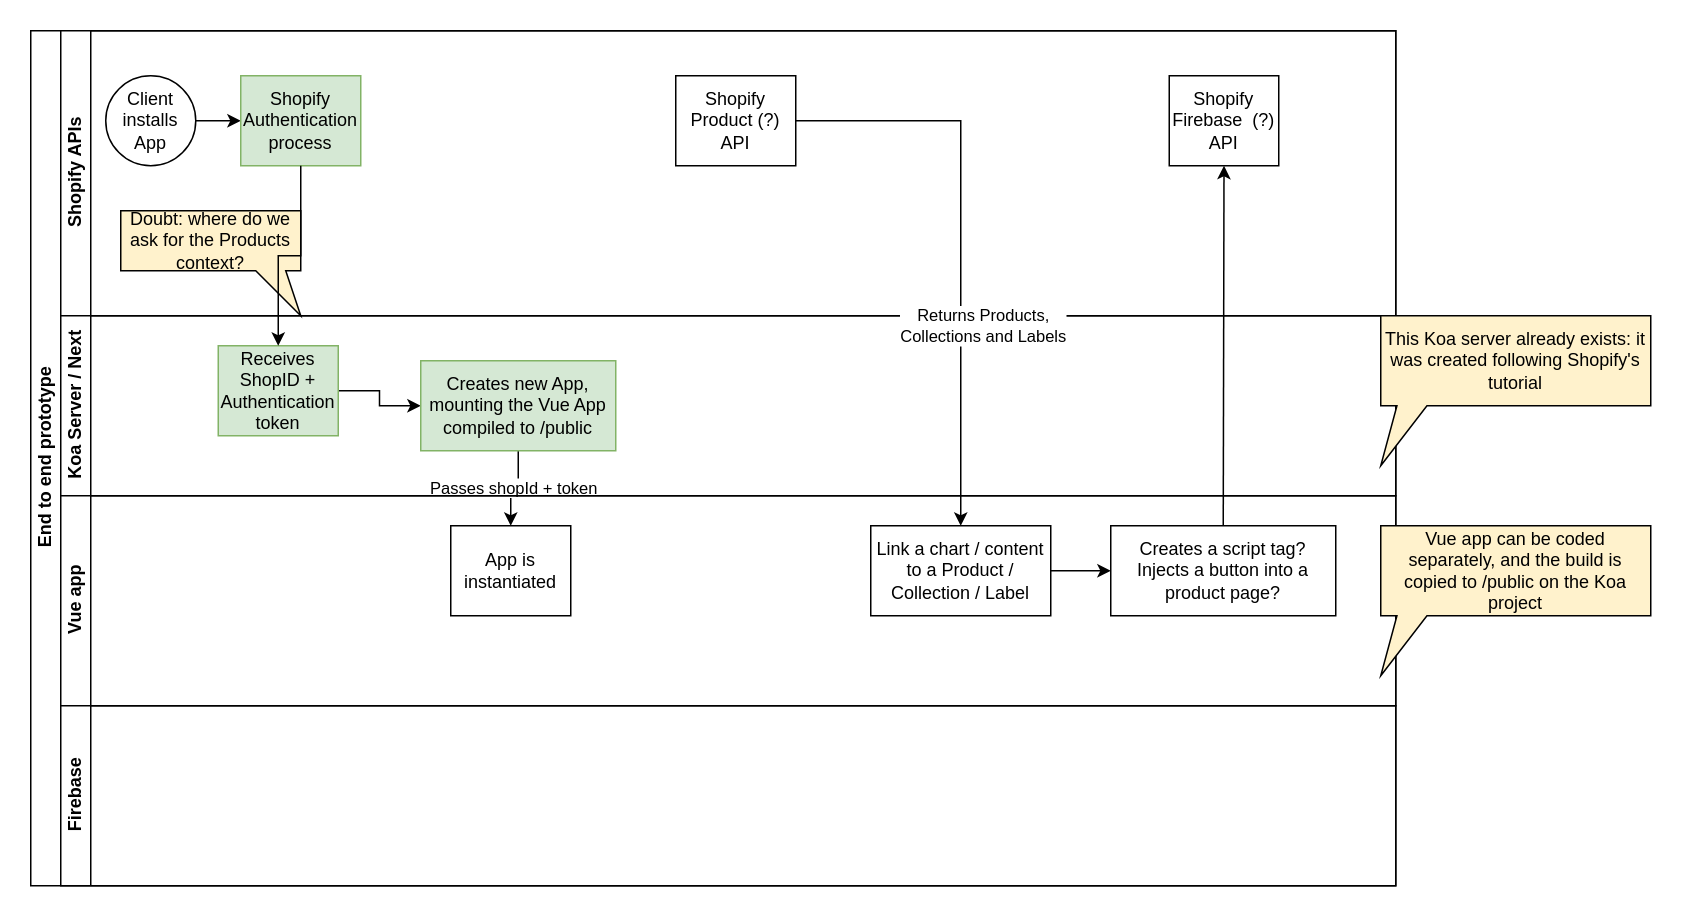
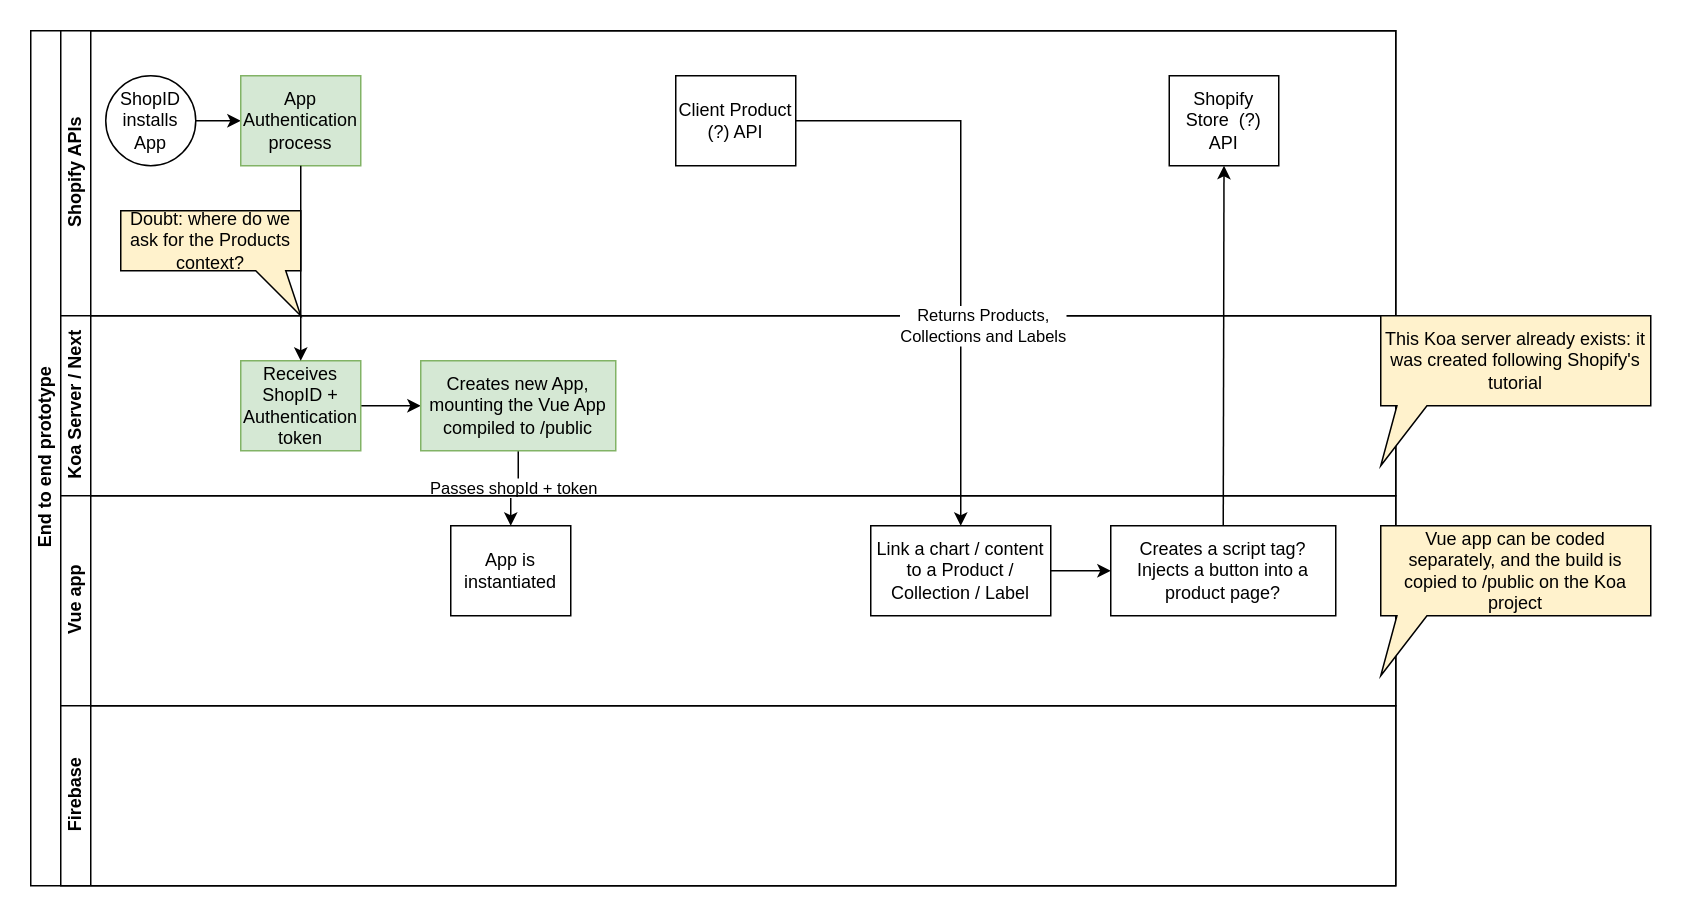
(151, 121) -> (151, 121)
(301, 121) -> (301, 121)
(736, 121) -> (736, 121)
(1224, 121) -> (1224, 121)
(278, 391) -> (301, 406)
